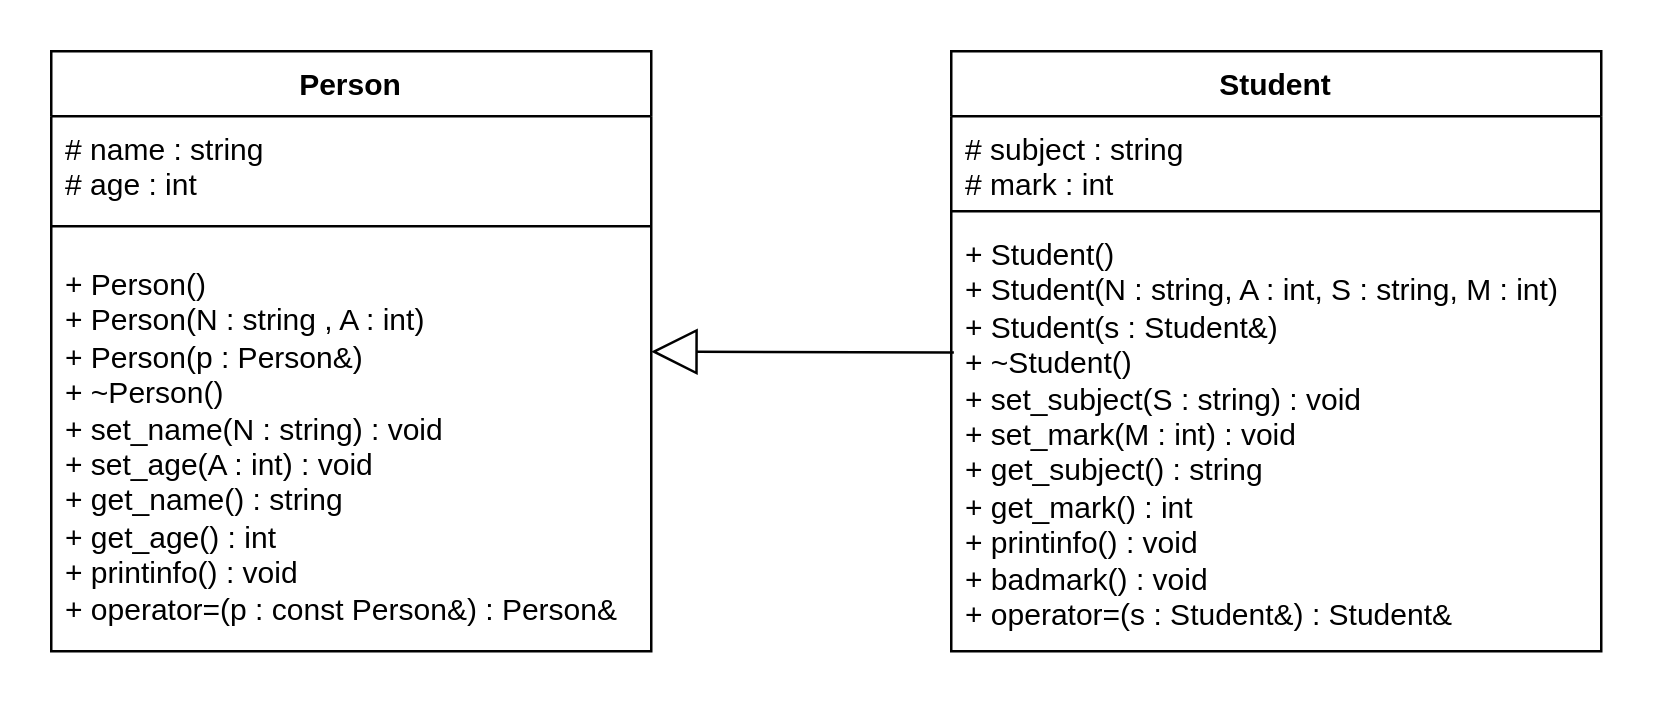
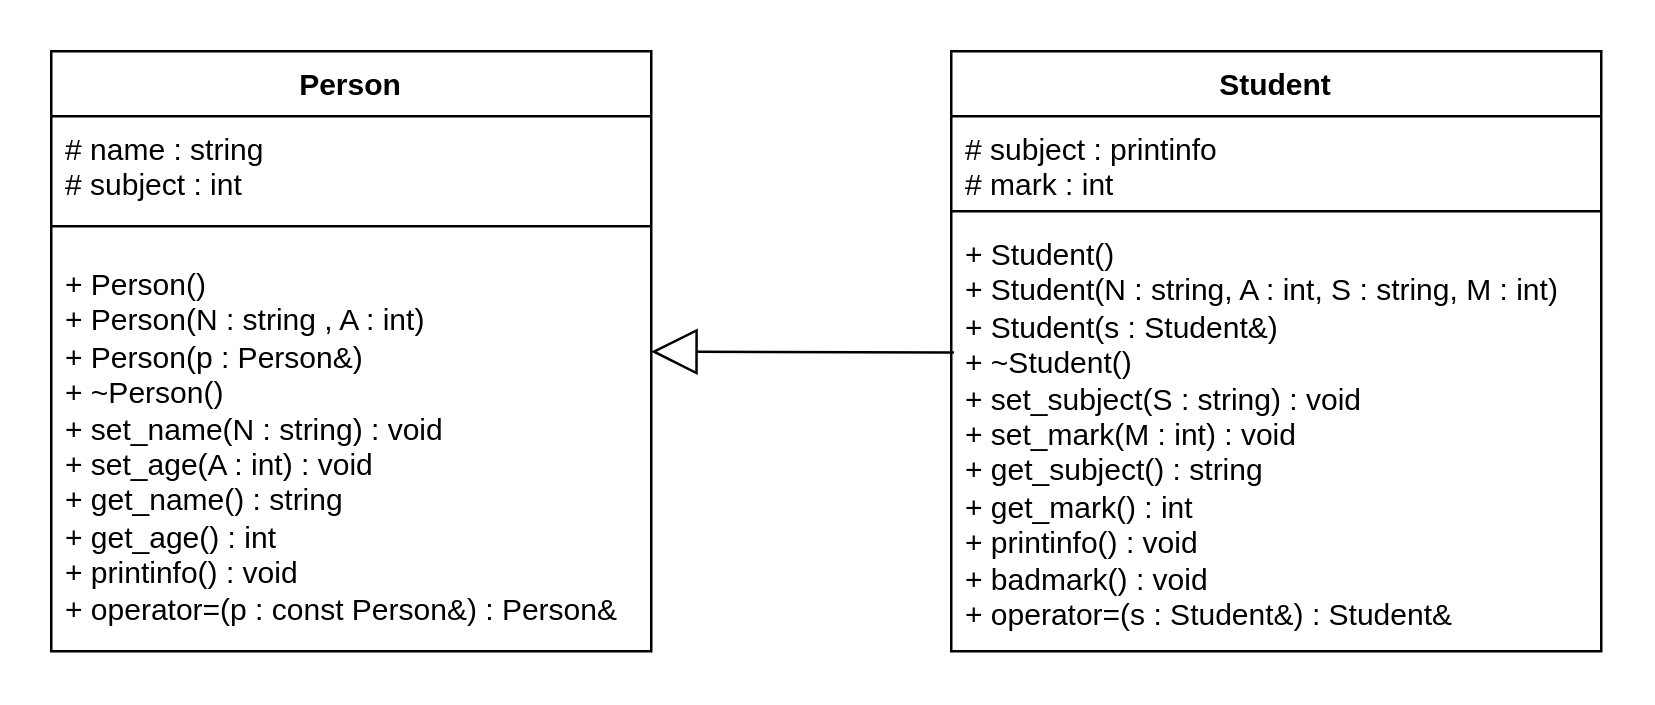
(177, 170) -> (177, 170)
(1102, 170) -> (1123, 170)
